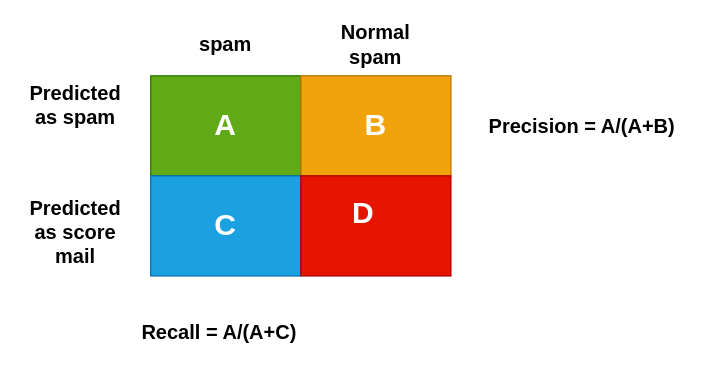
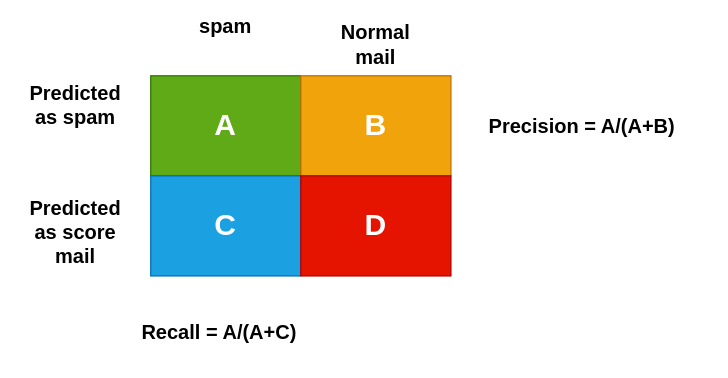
(226, 44) -> (226, 26)
(376, 44) -> (376, 44)
(363, 213) -> (376, 226)
